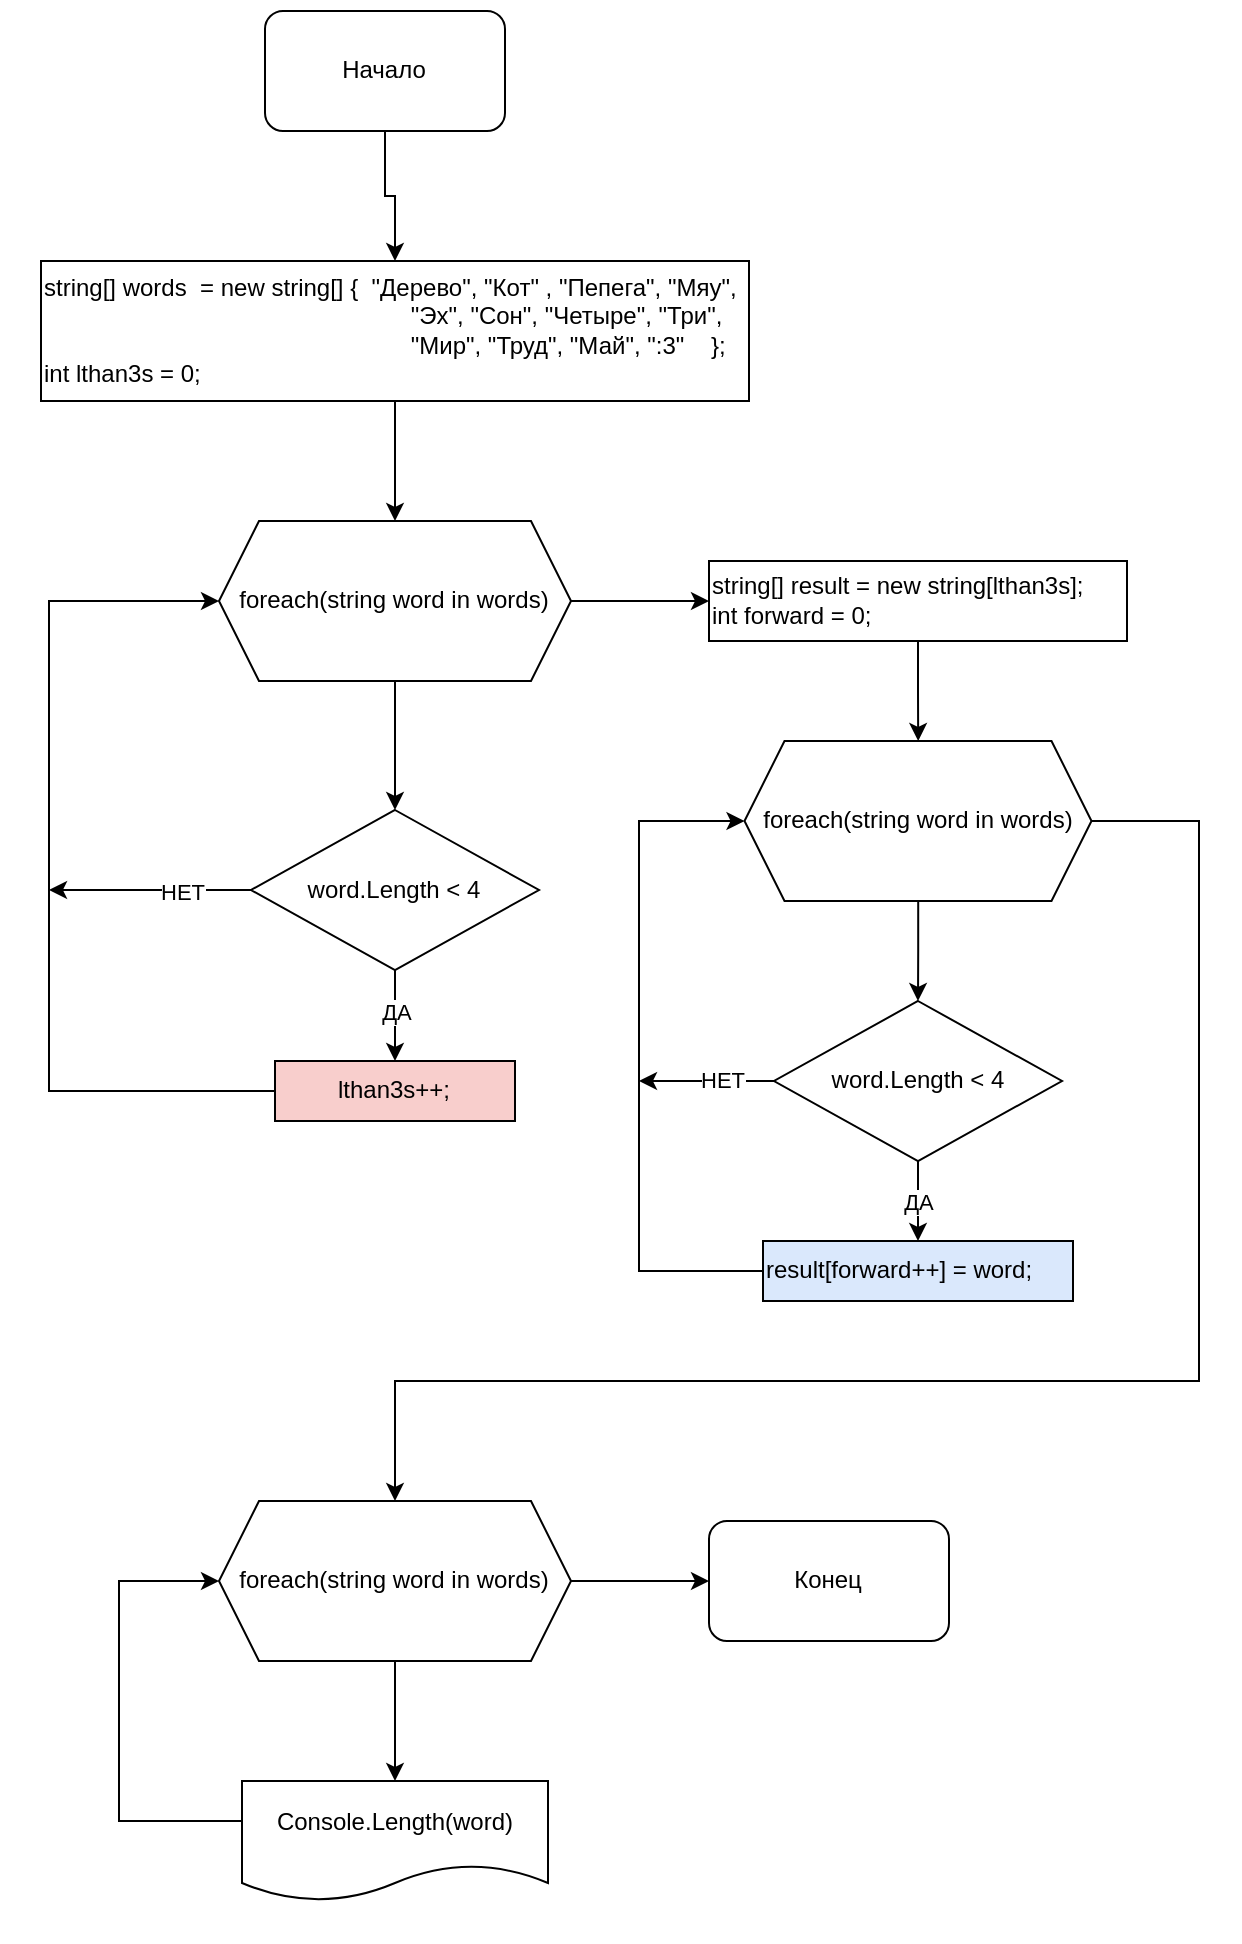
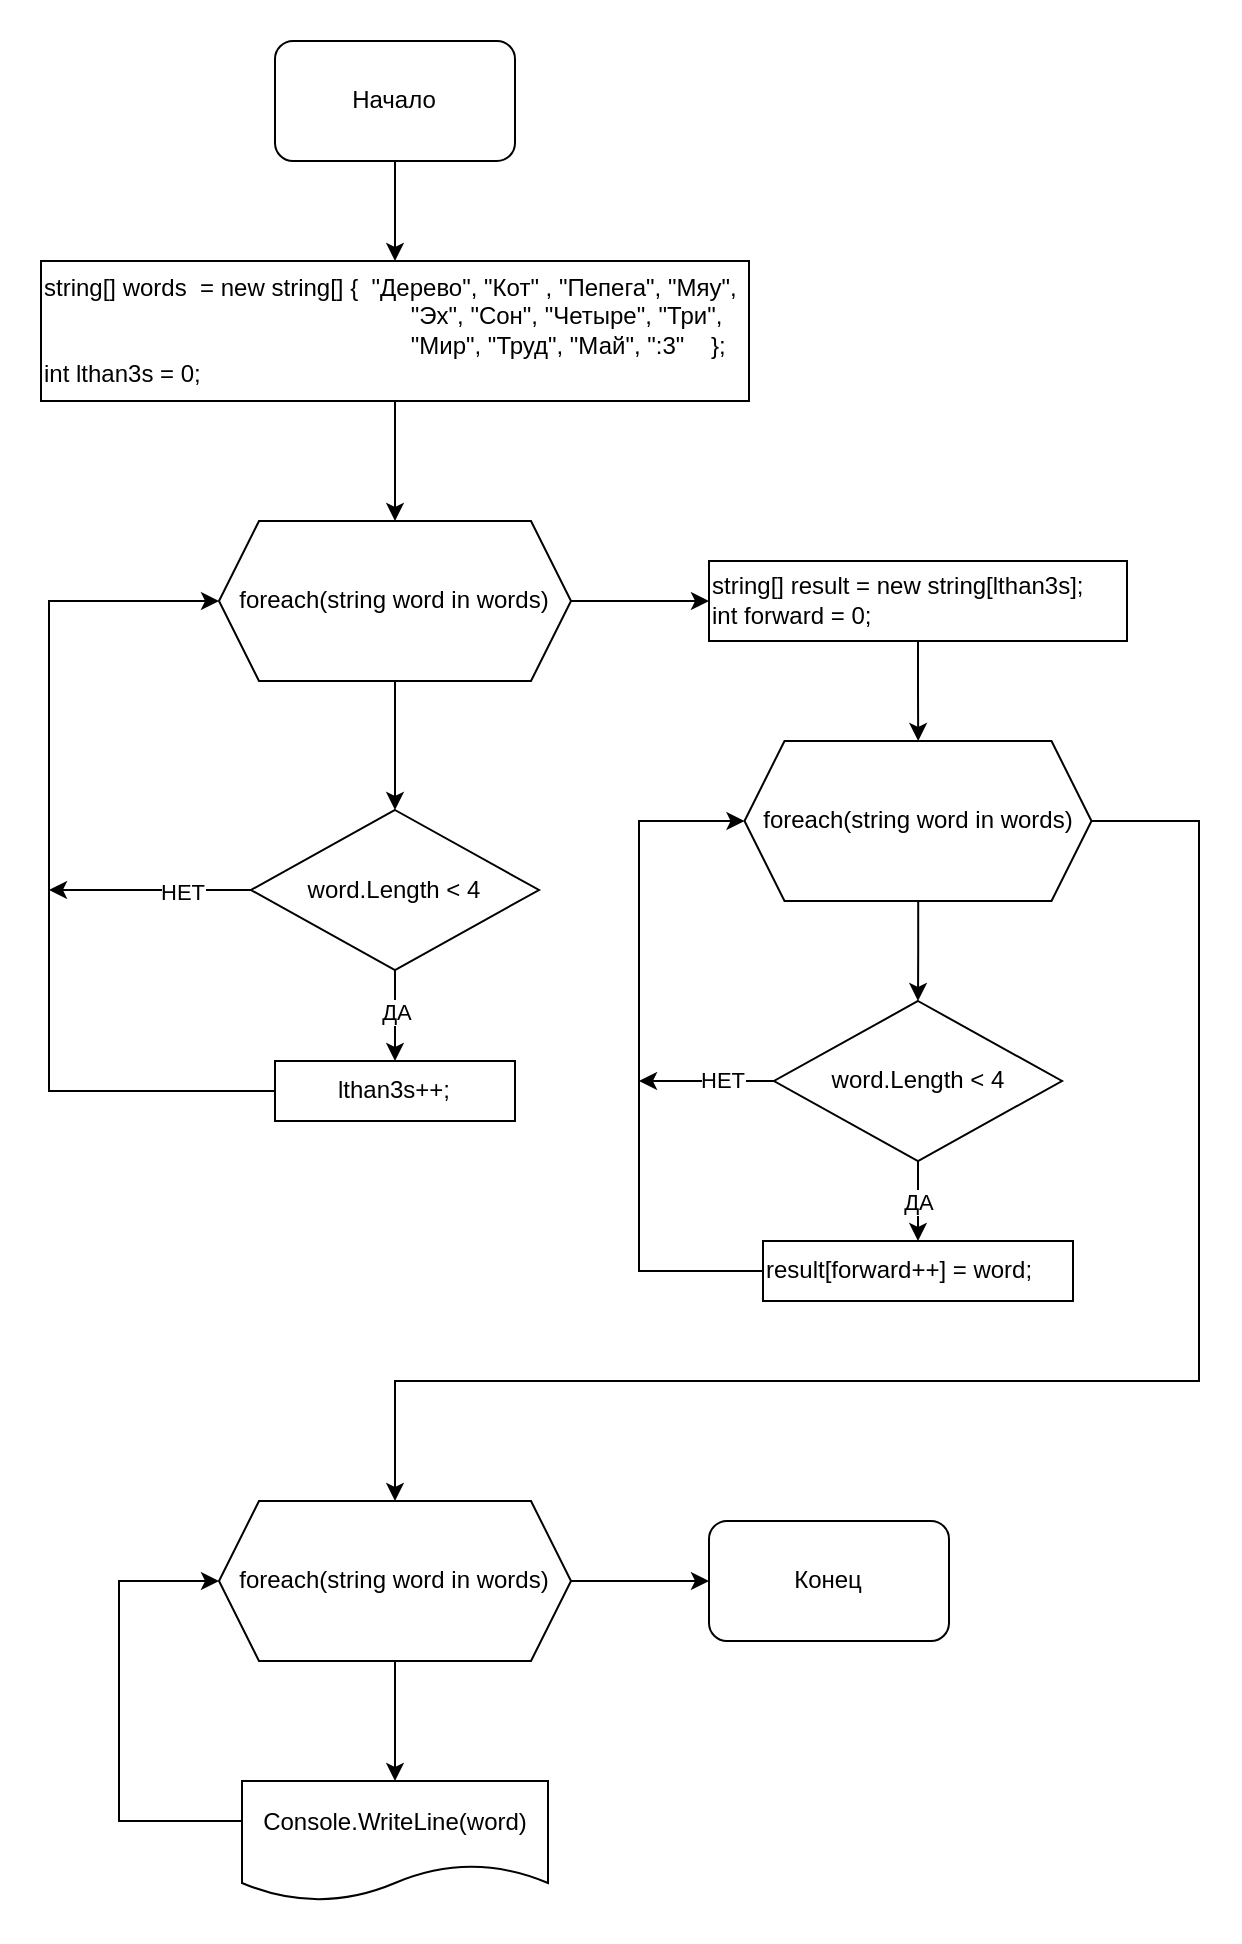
(385, 71) -> (395, 101)
(395, 1091) -> (395, 1091)
(918, 1271) -> (918, 1271)
(396, 1823) -> (396, 1823)
